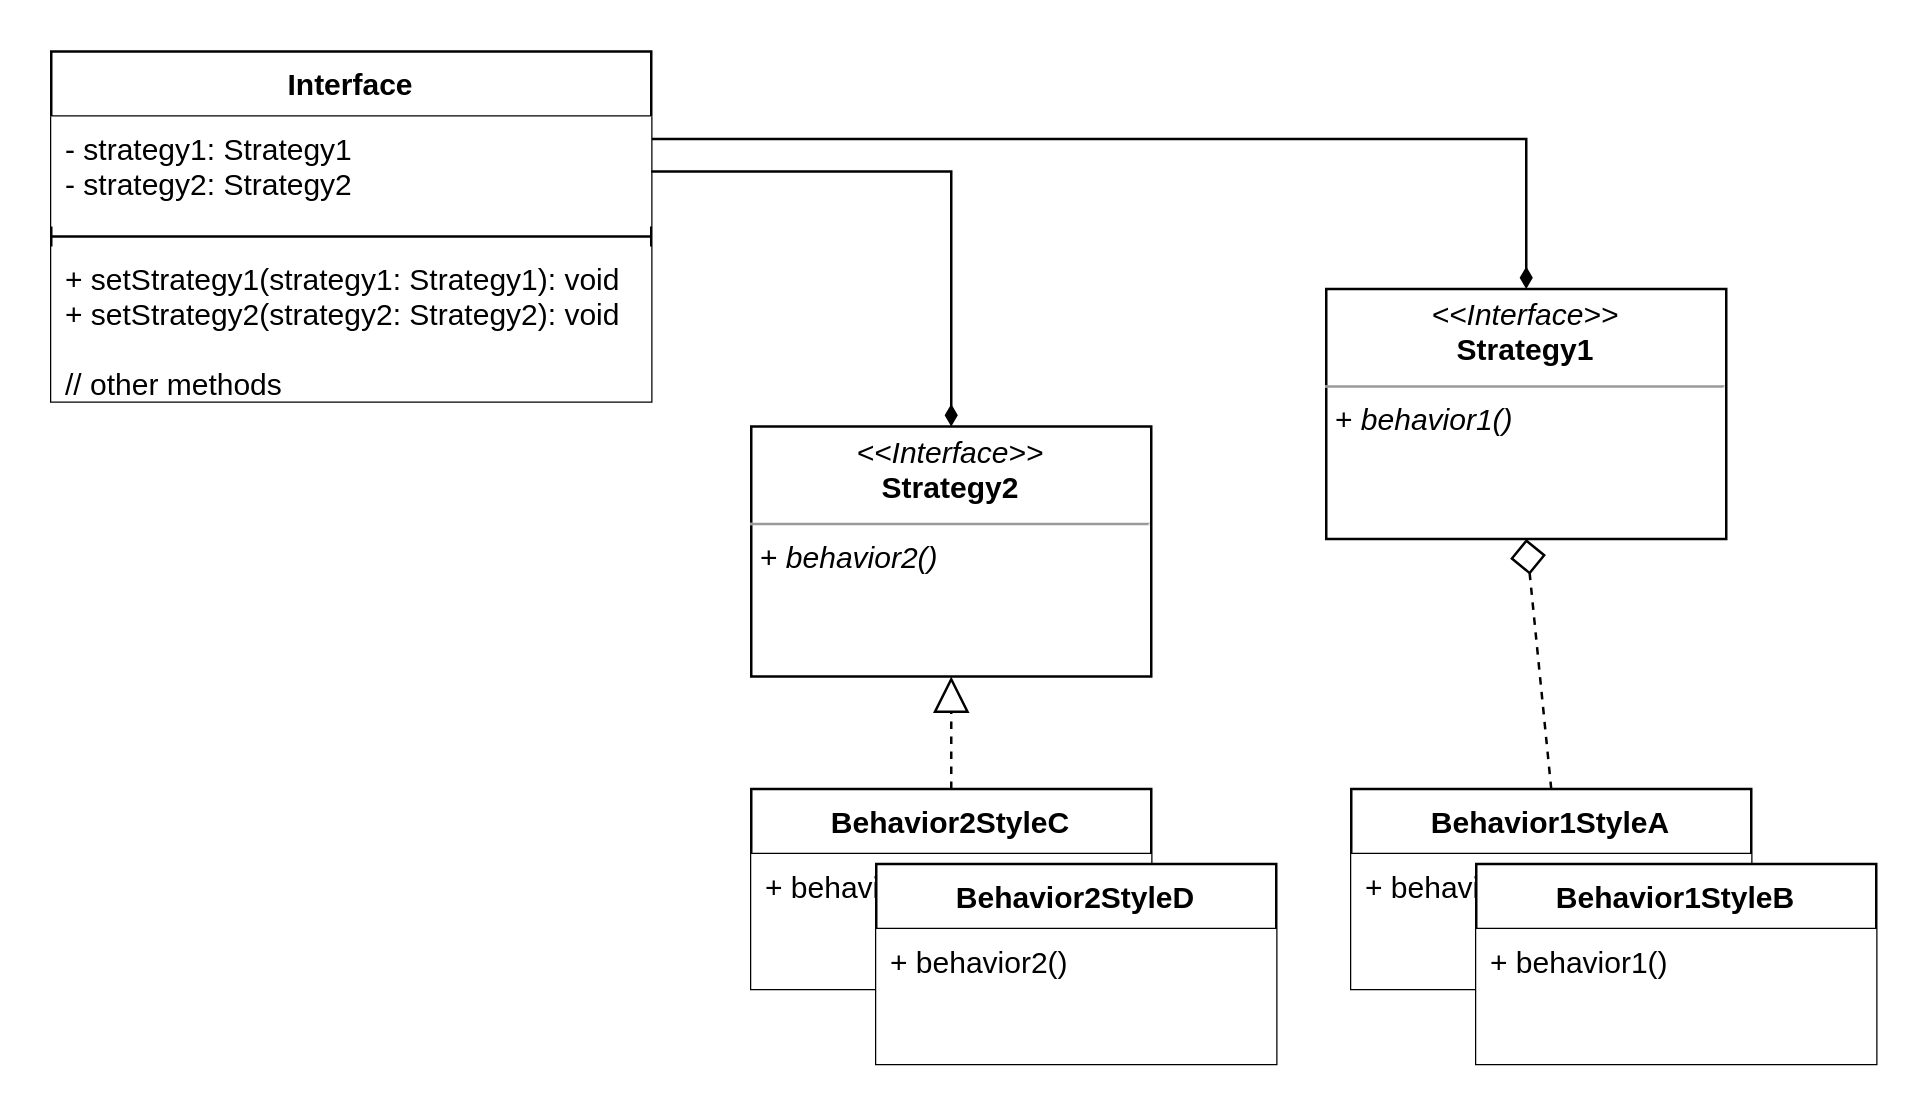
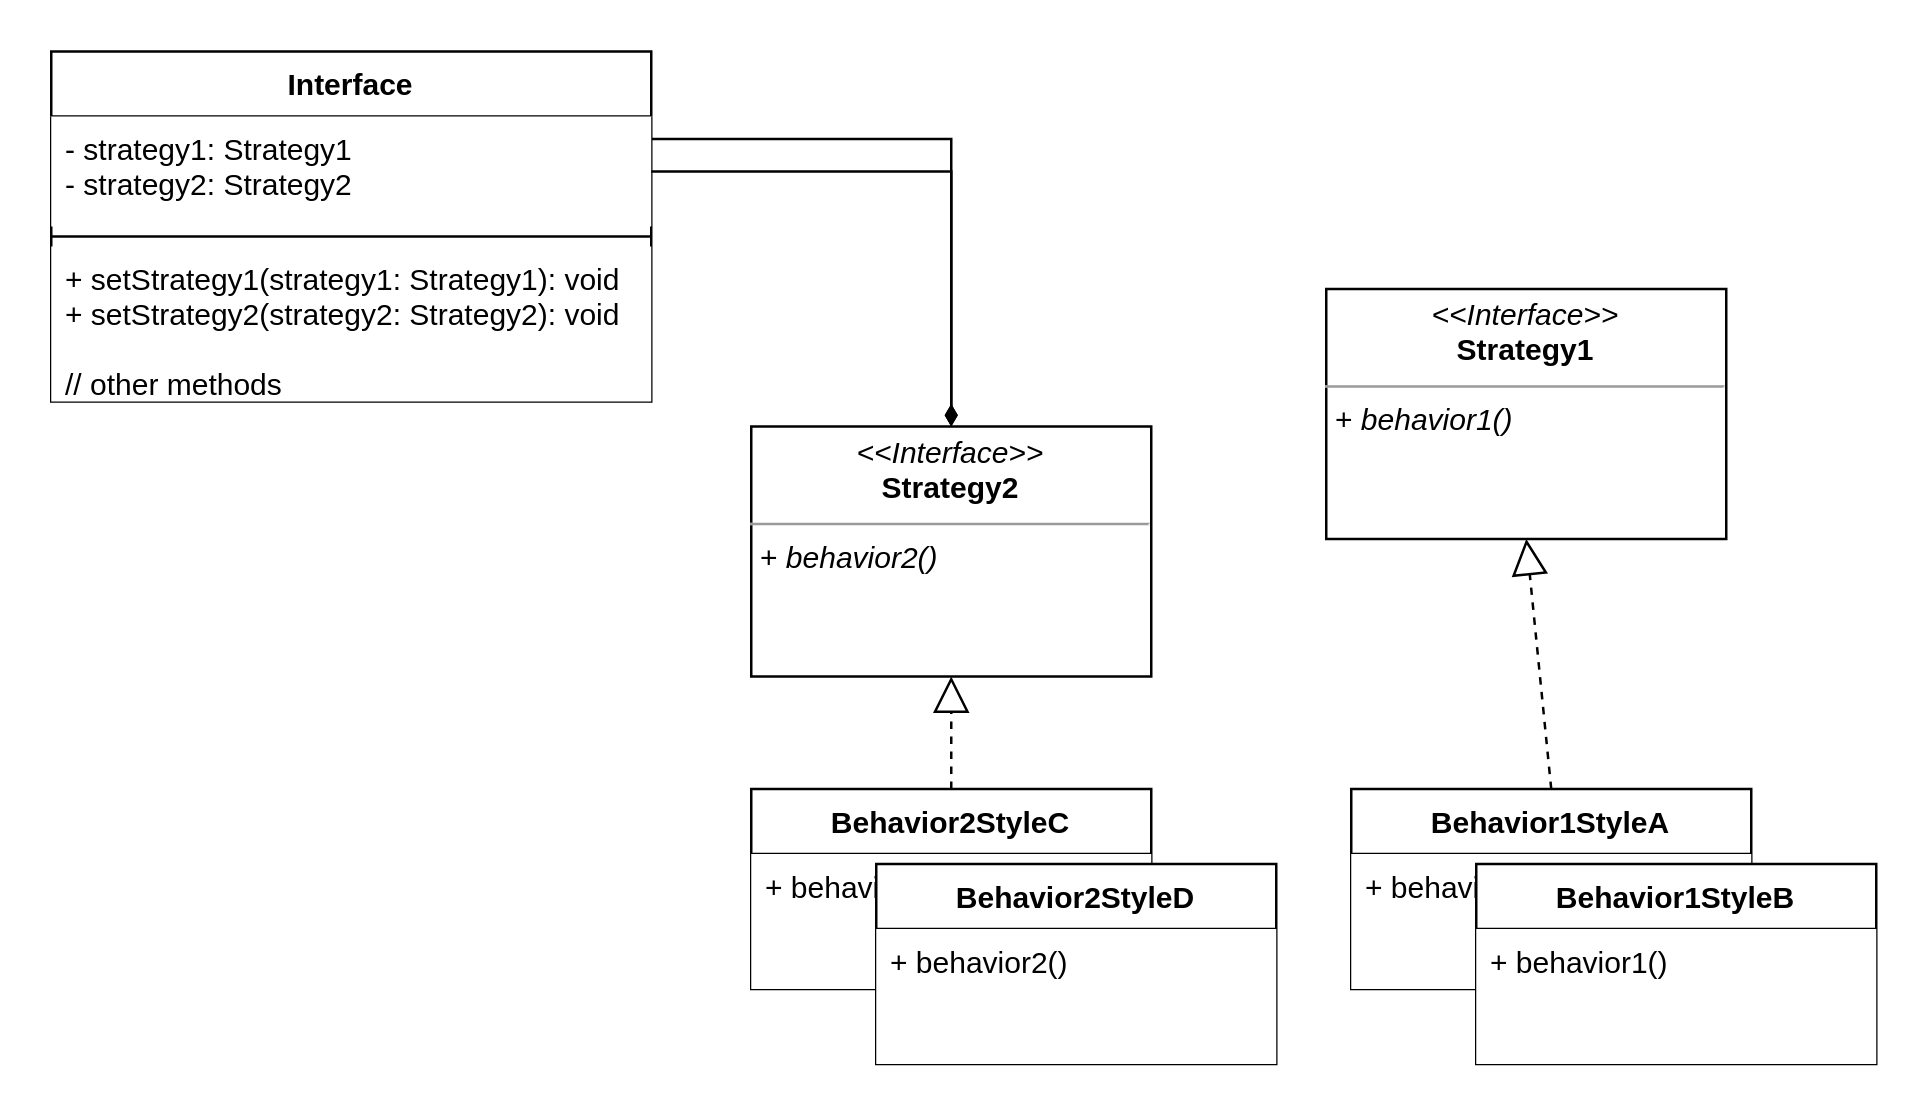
(1302, 139) -> (951, 151)
(1530, 575) -> (1530, 575)
